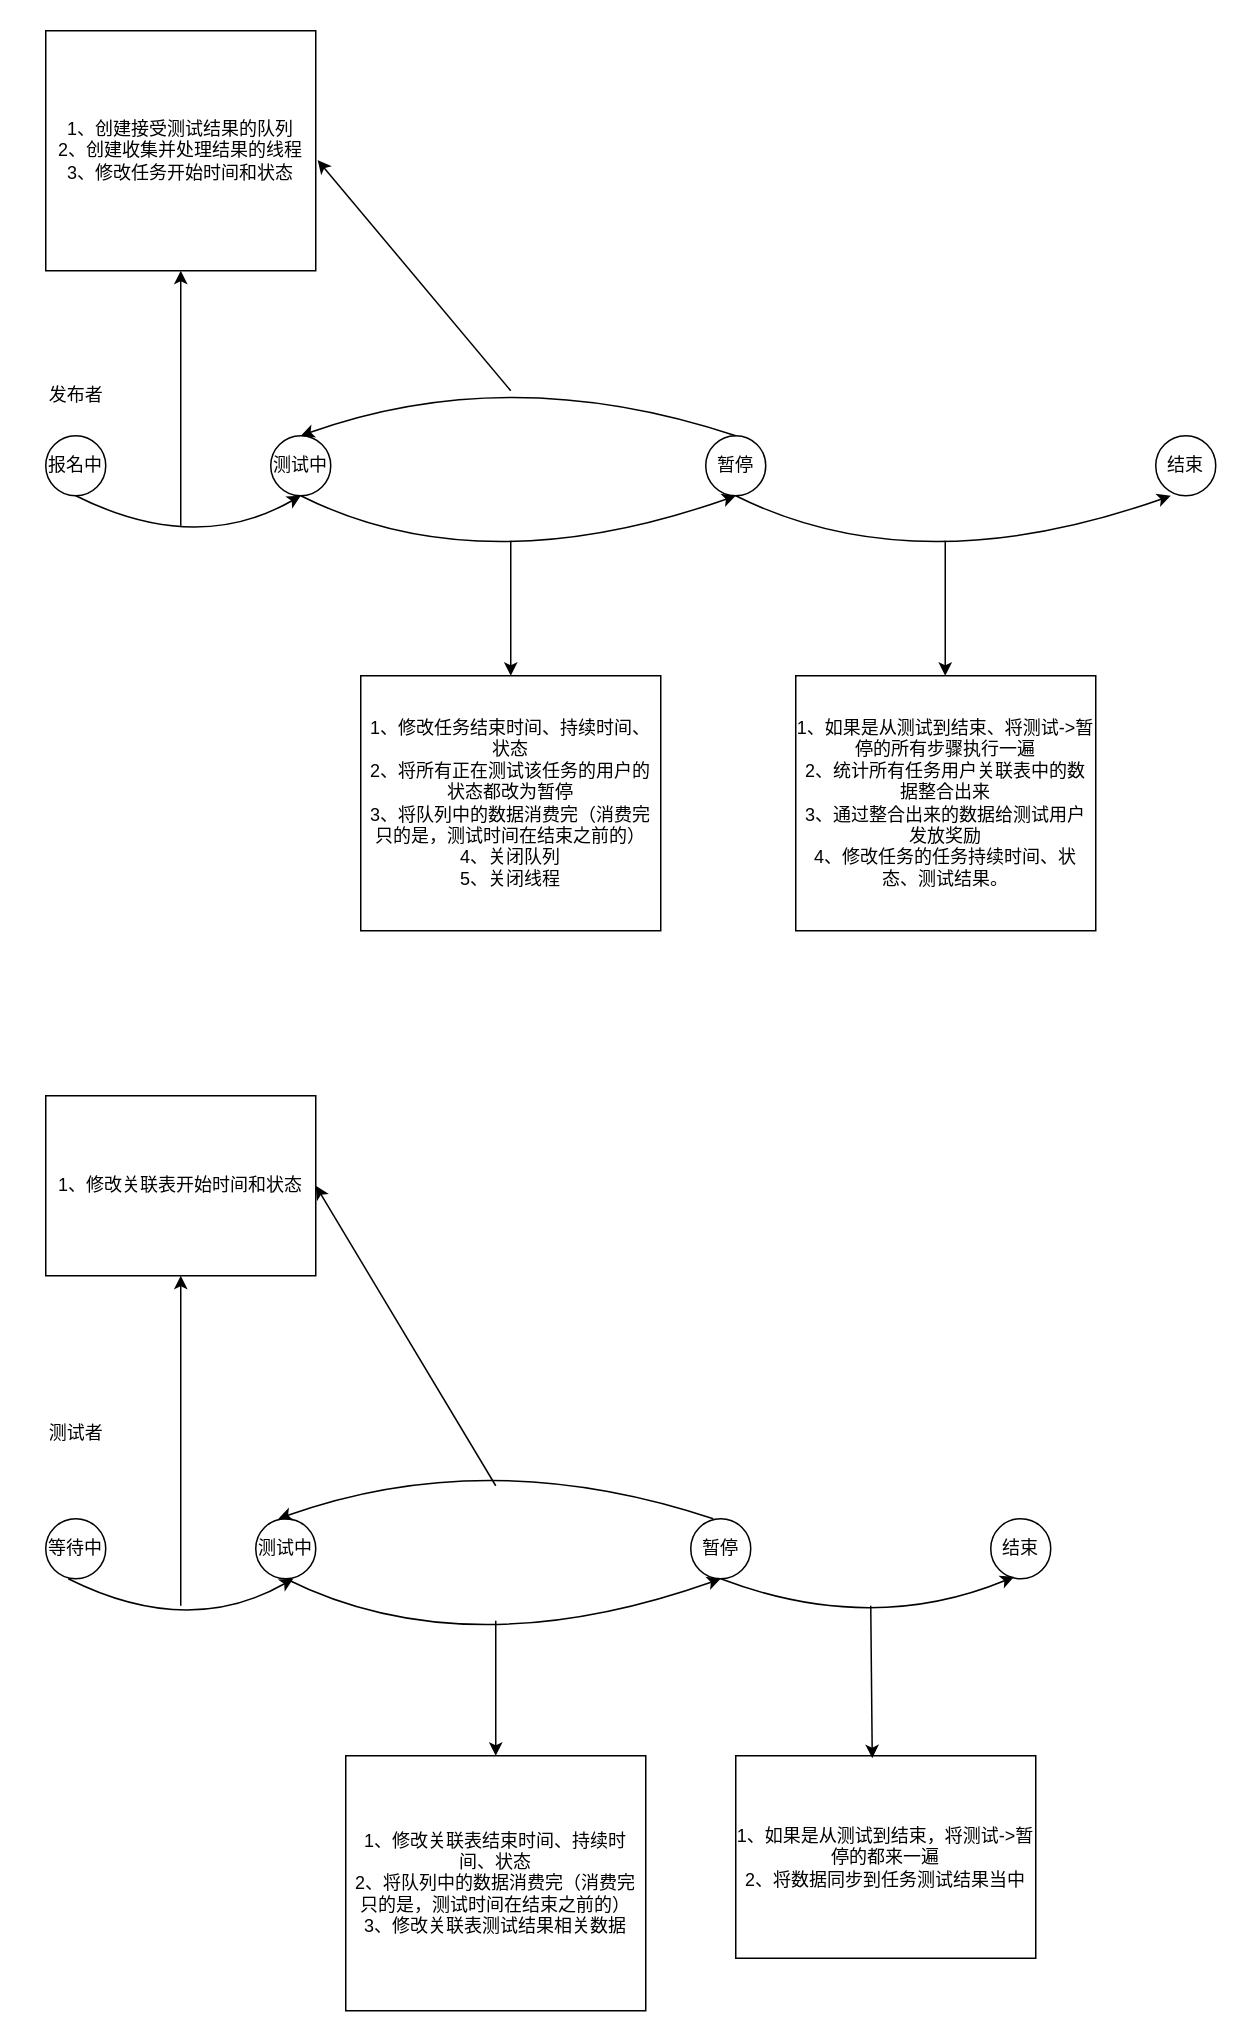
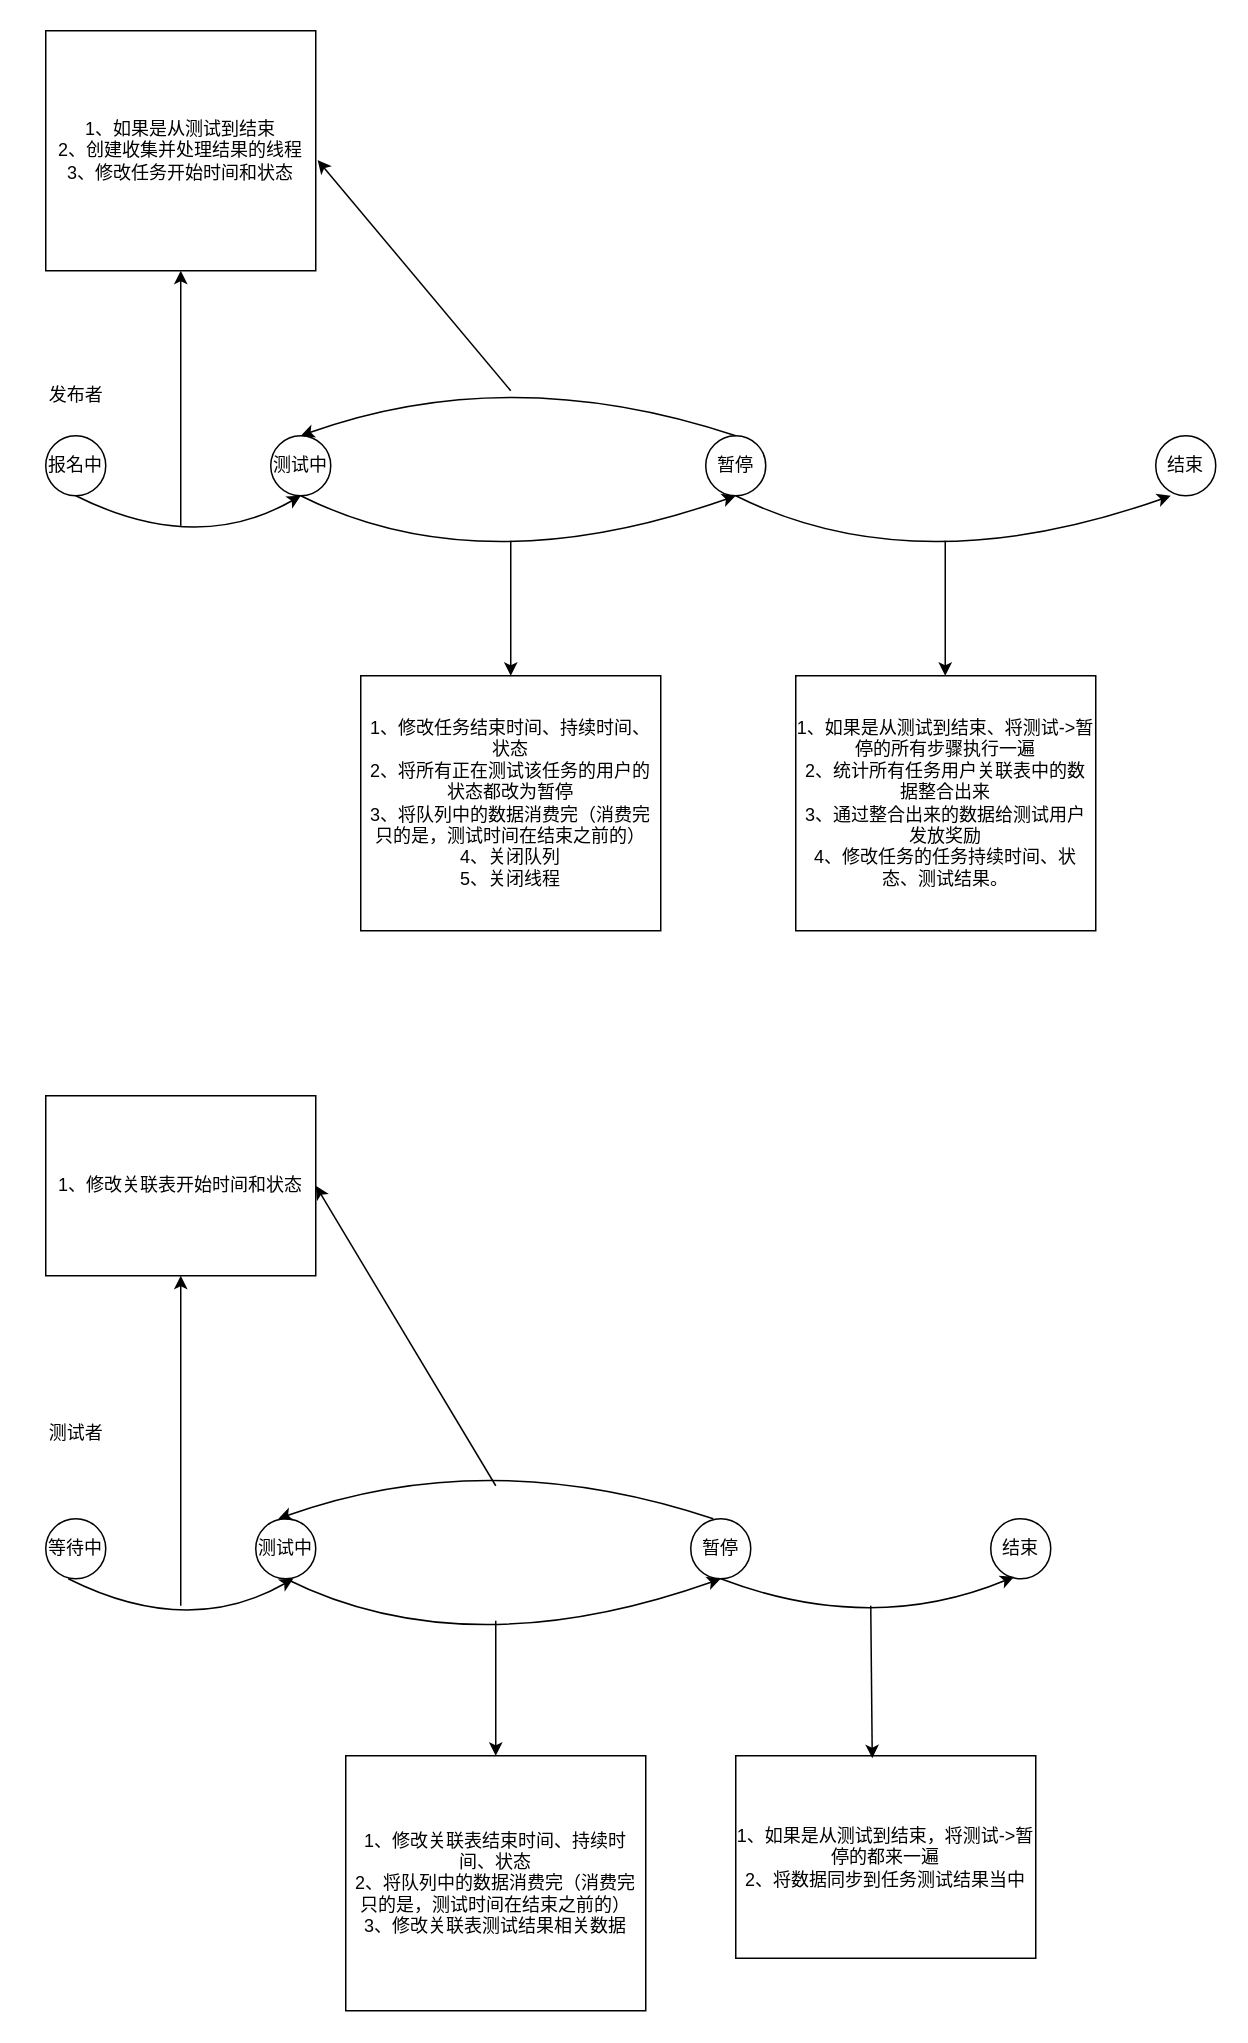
(181, 151) -> (181, 151)
